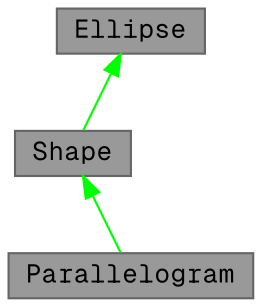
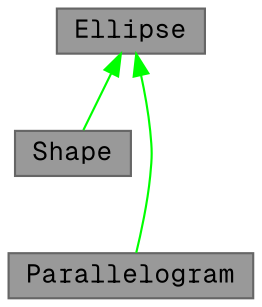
(107, 224) -> (151, 164)
